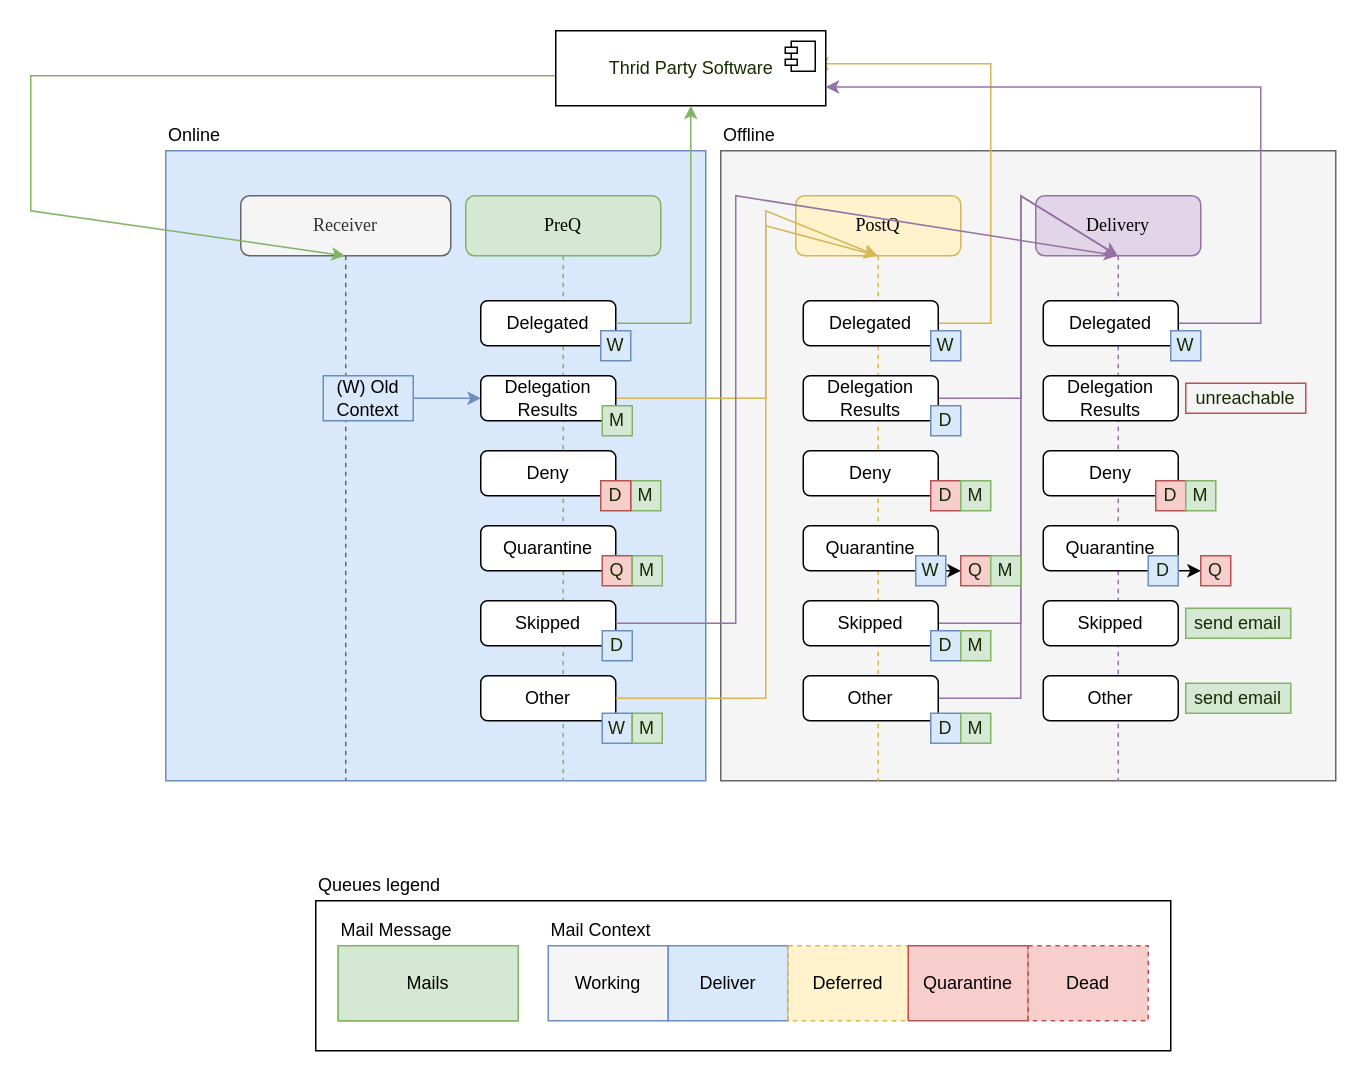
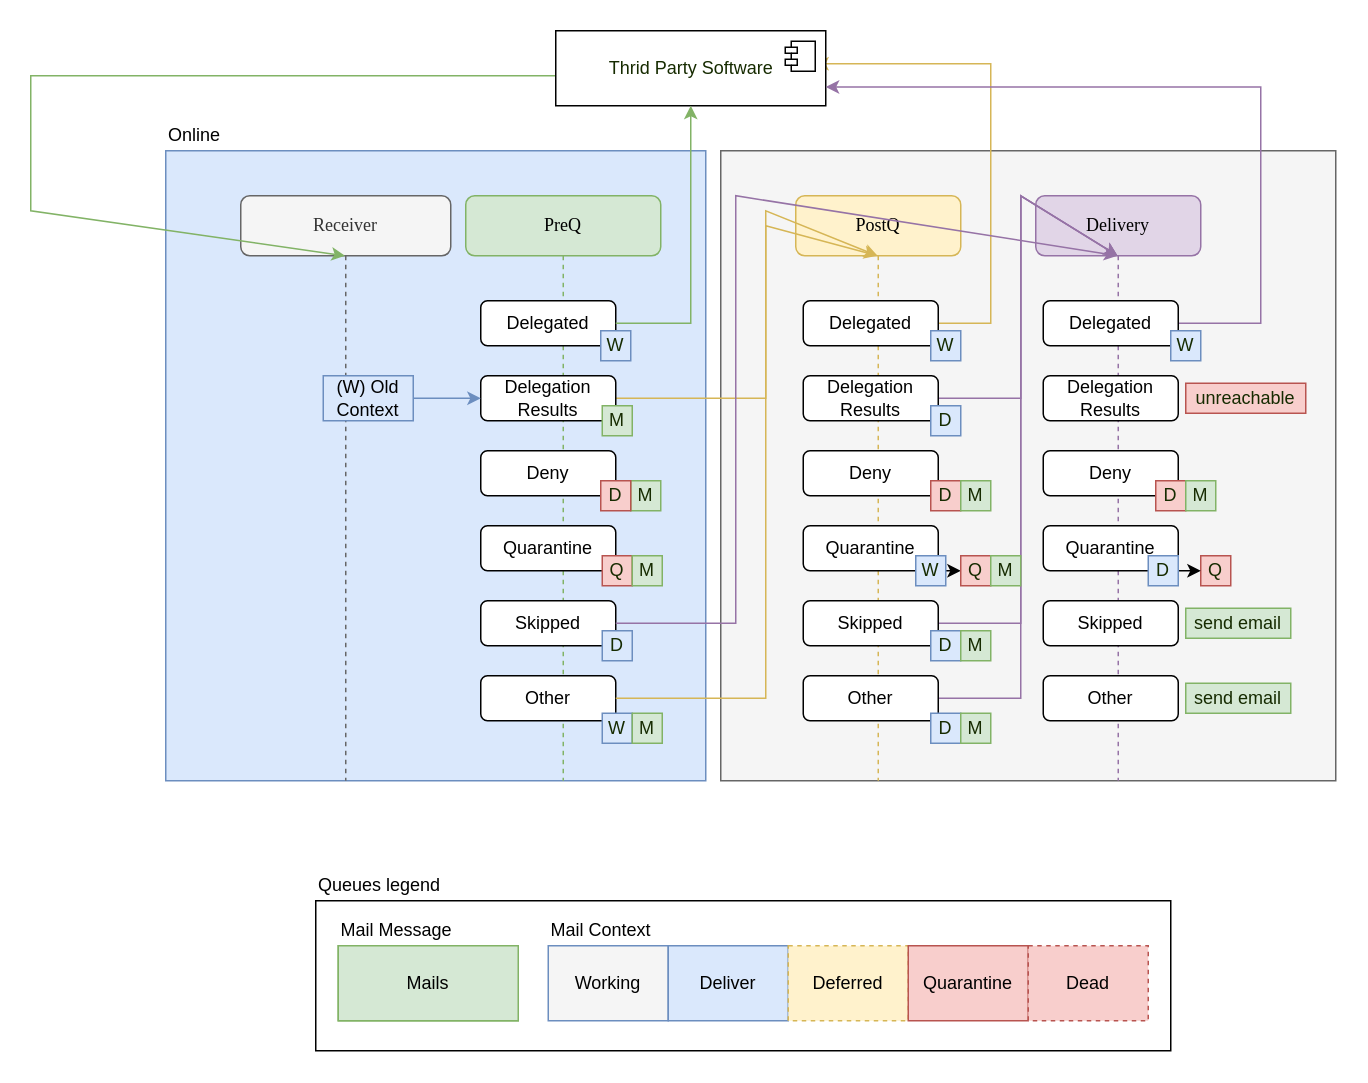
(766, 136) -> none
(1246, 398) -> (1246, 398)
